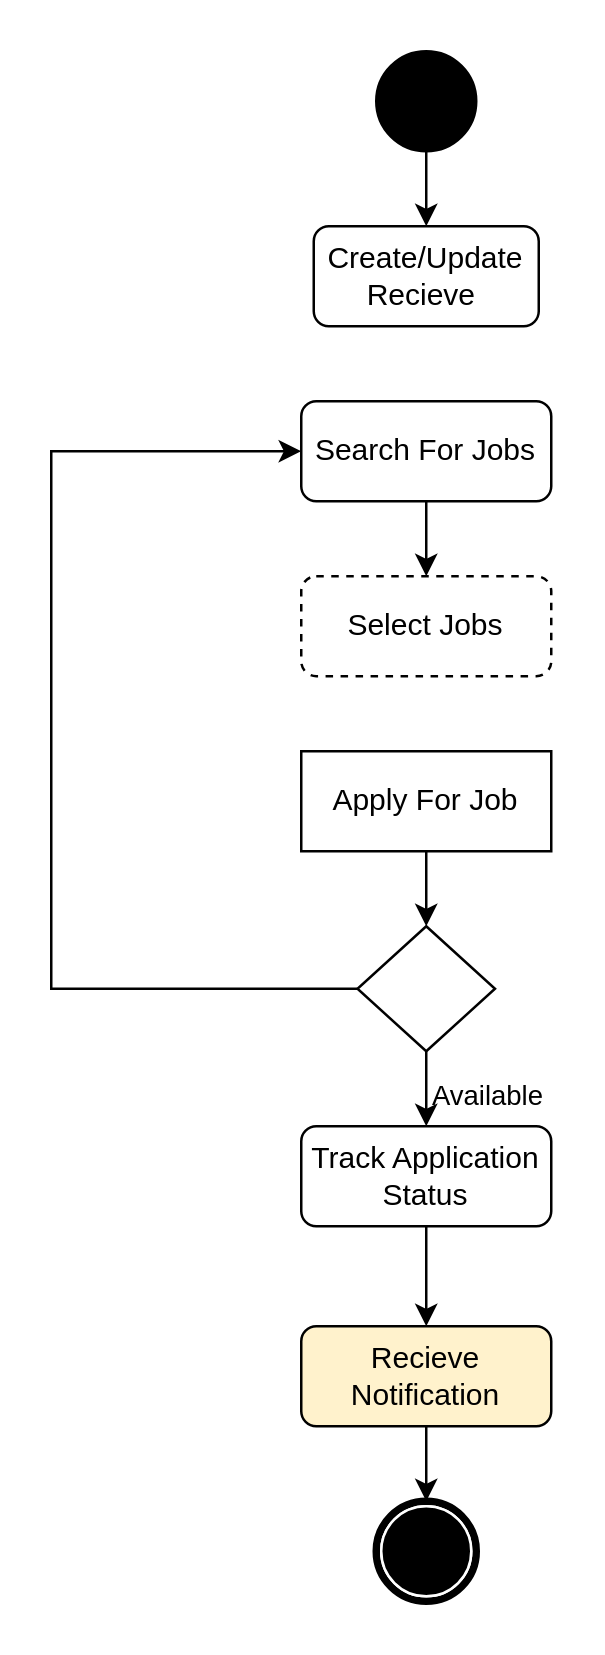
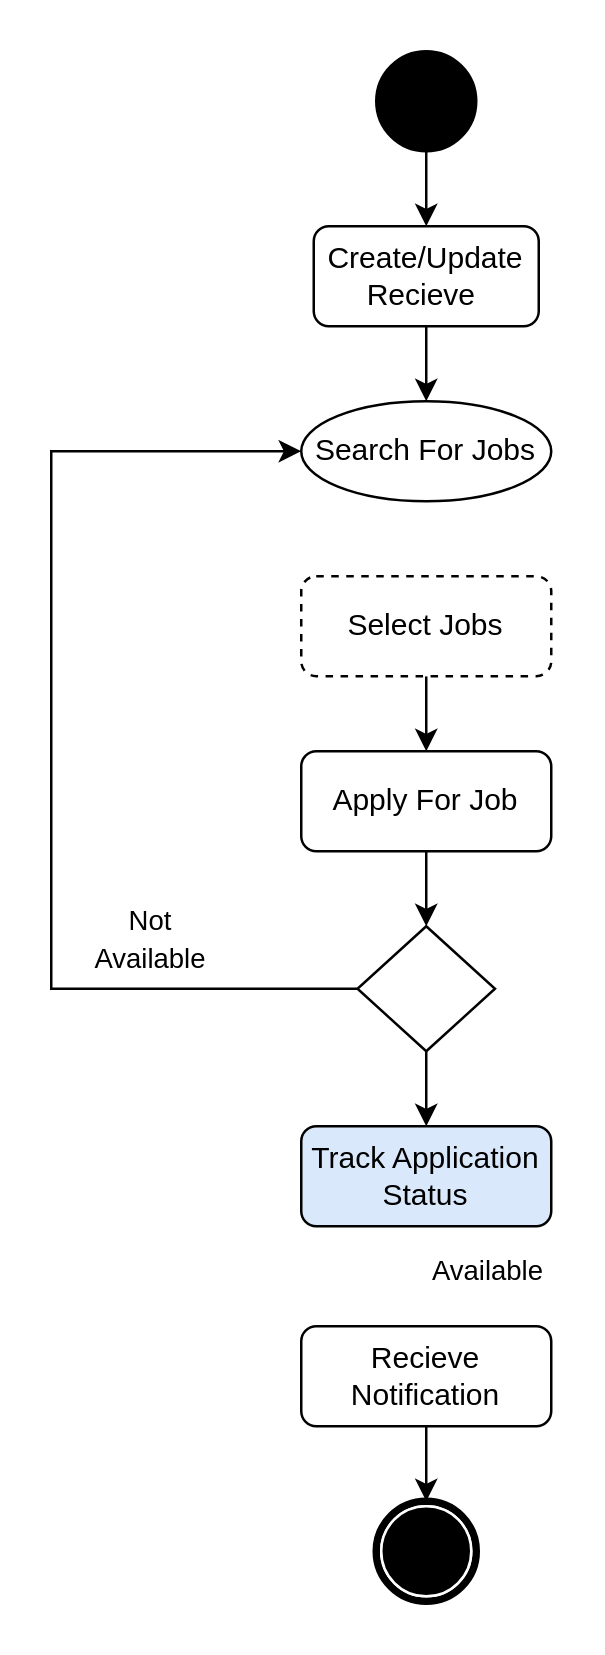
none -> (426, 372)
(426, 451) -> (426, 451)
(426, 547) -> none
none -> (426, 722)
(426, 801) -> (426, 801)
none -> (151, 939)
(489, 1095) -> (489, 1270)
(426, 1176) -> (426, 1176)
(426, 1268) -> none
(426, 1376) -> (426, 1376)
